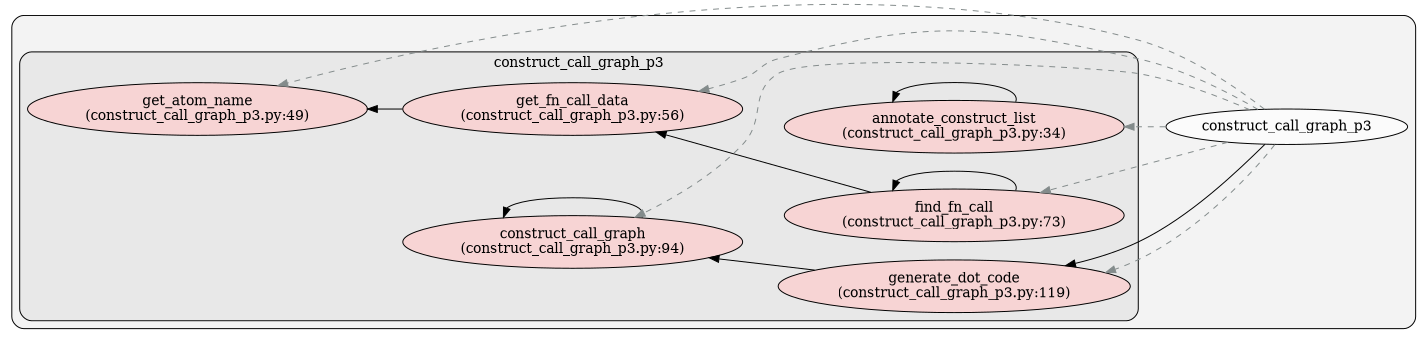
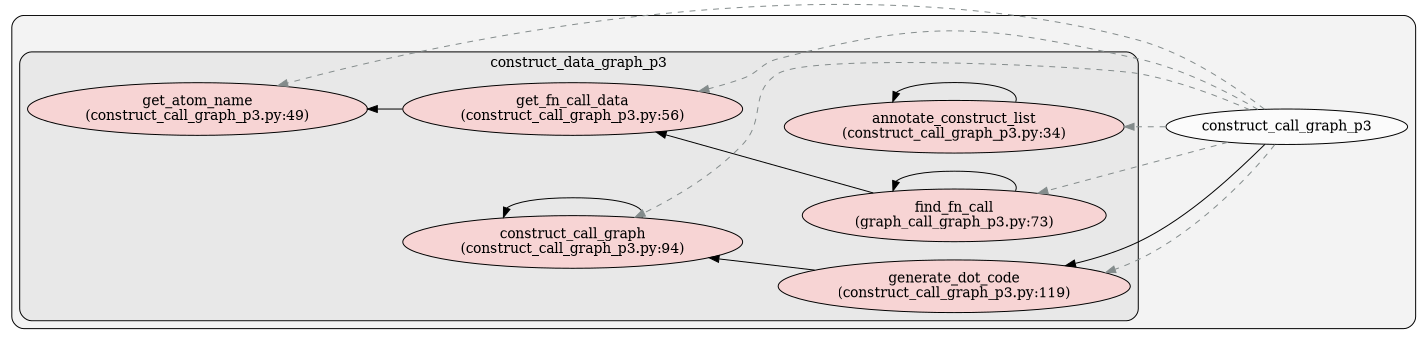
(579, 63) -> (579, 63)
(954, 215) -> (954, 215)
